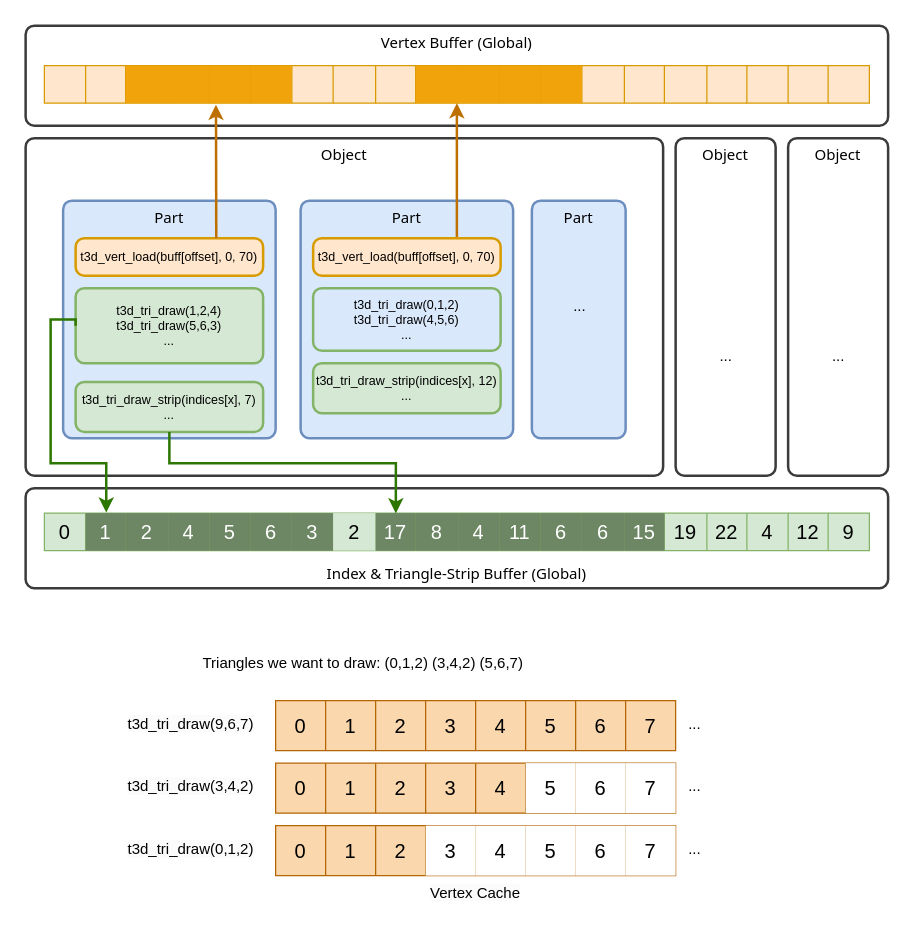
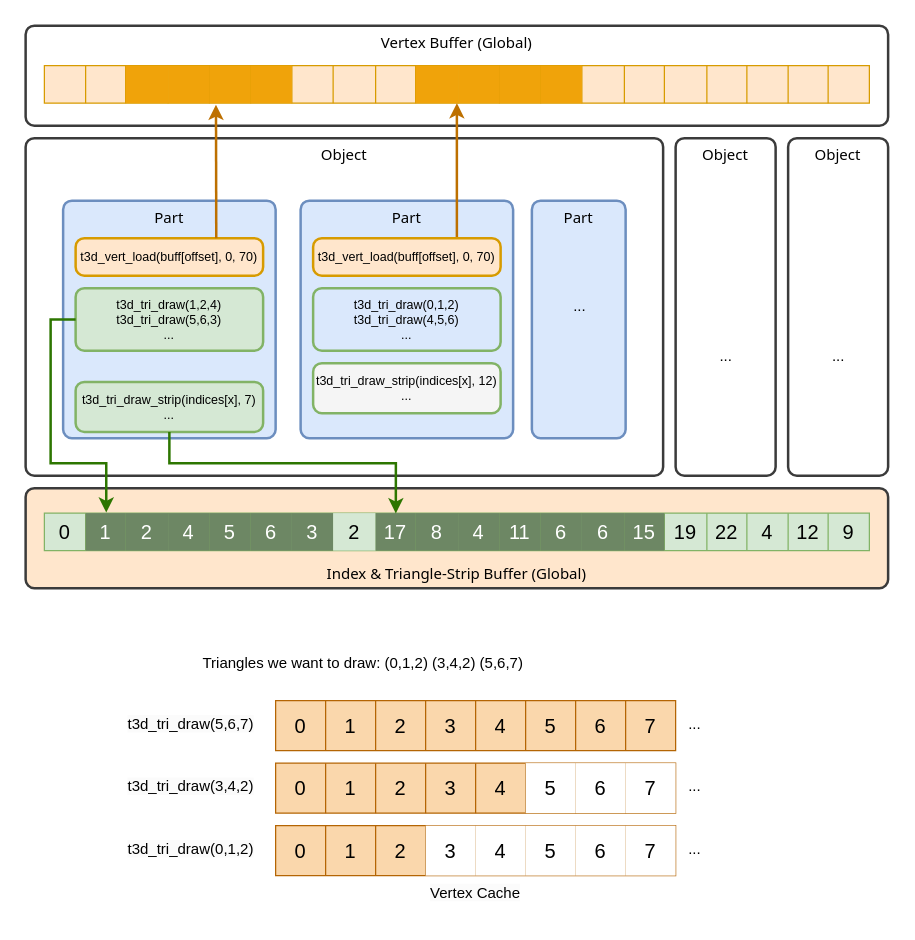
(169, 326) -> (169, 319)
(407, 388) -> (407, 388)
(457, 573) -> (457, 573)
(202, 734) -> (202, 734)
